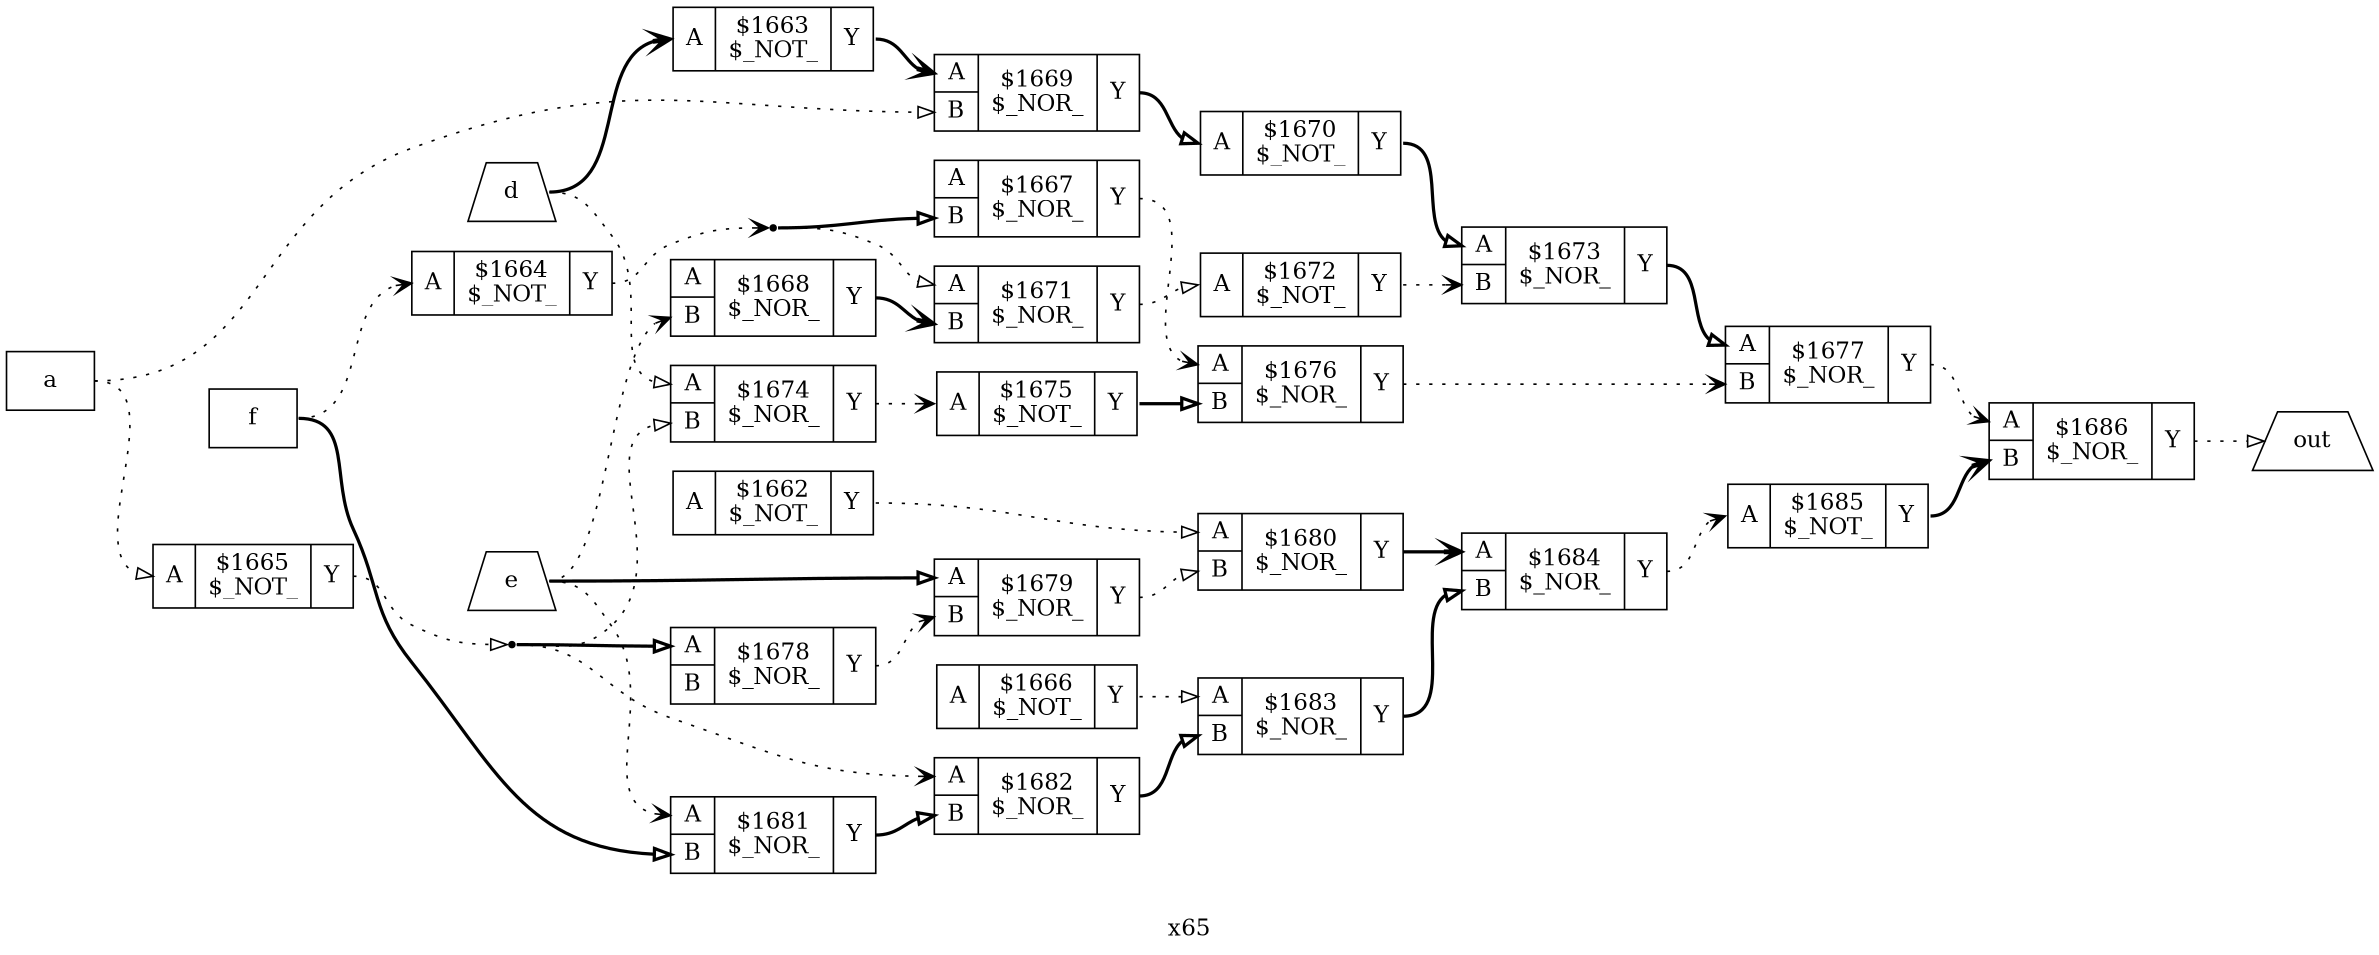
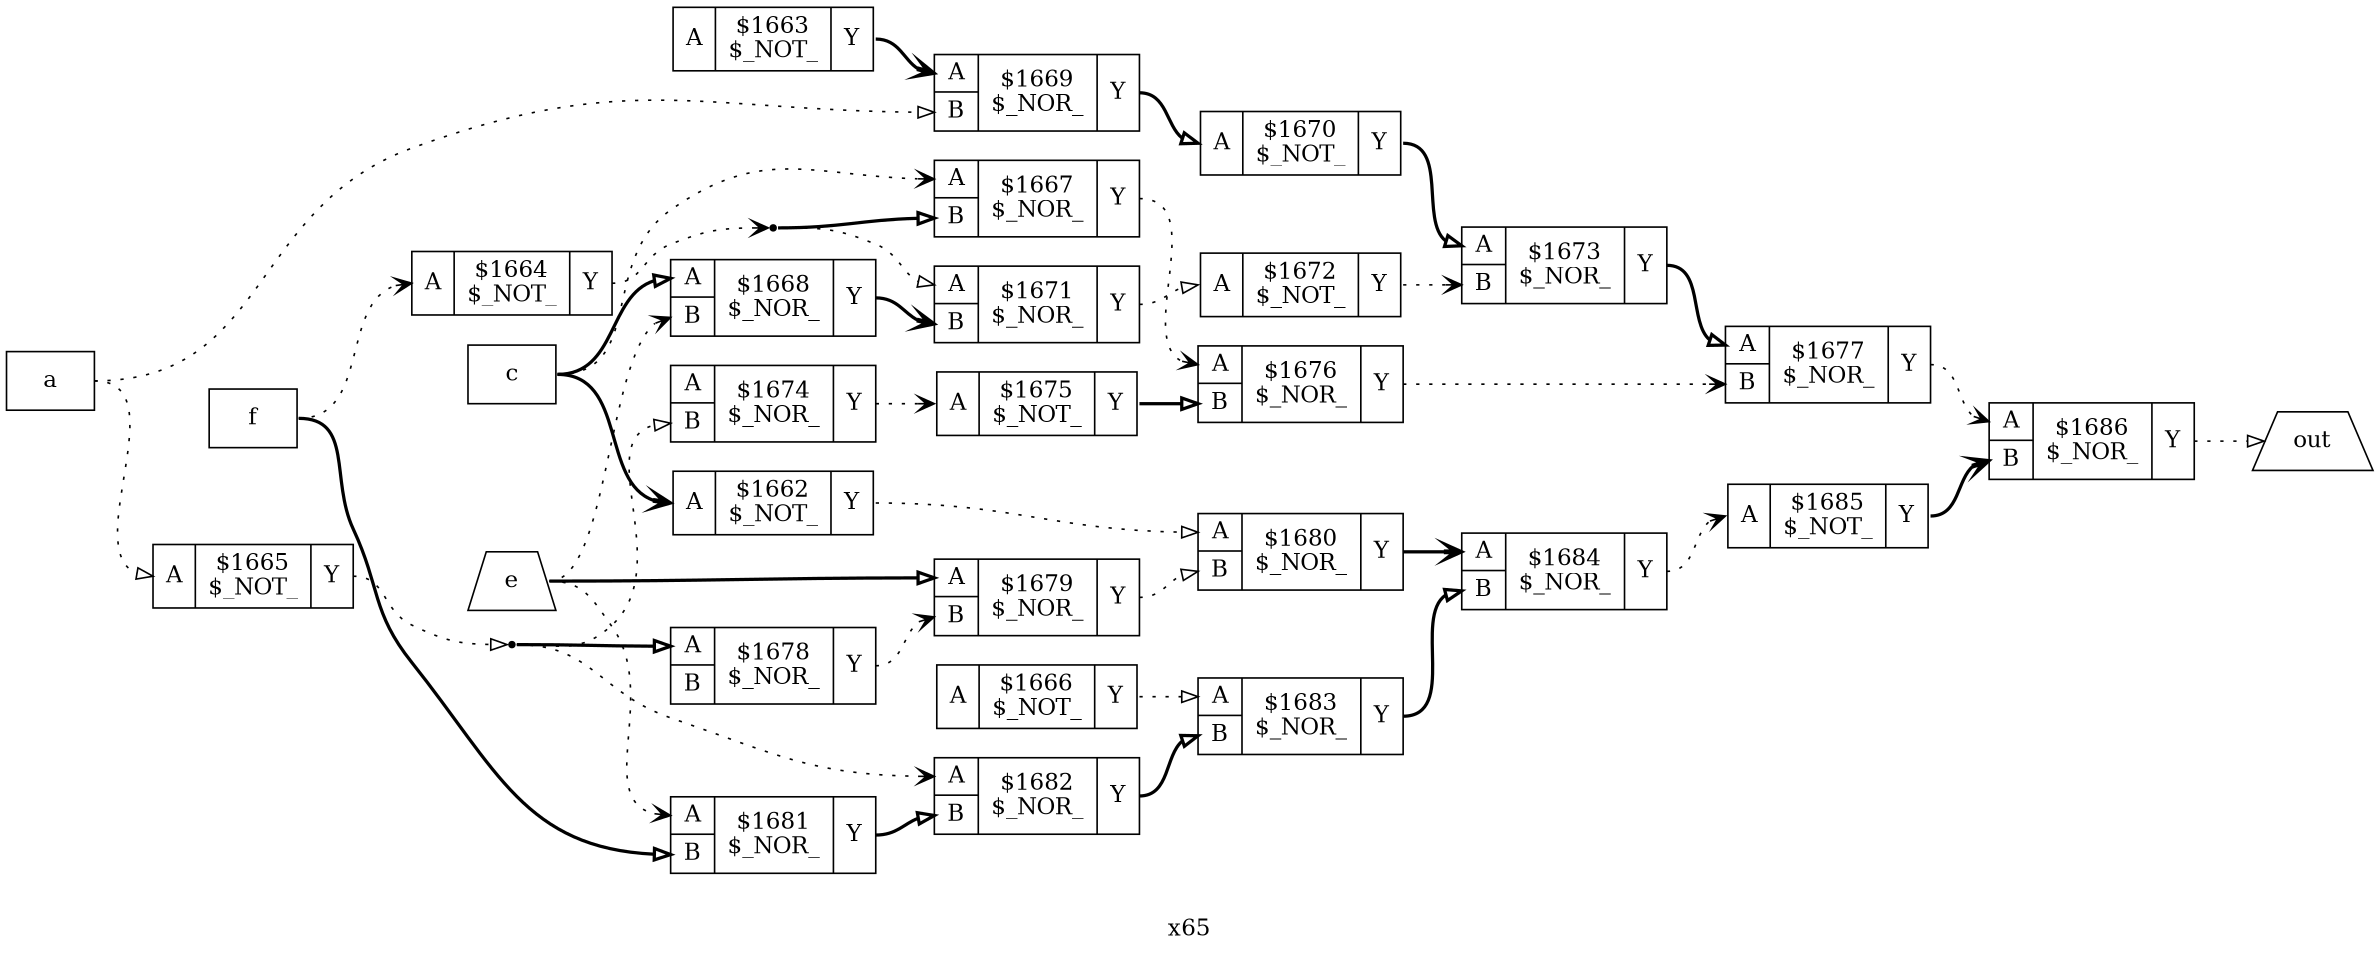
(512, 192) -> none
none -> (512, 374)
